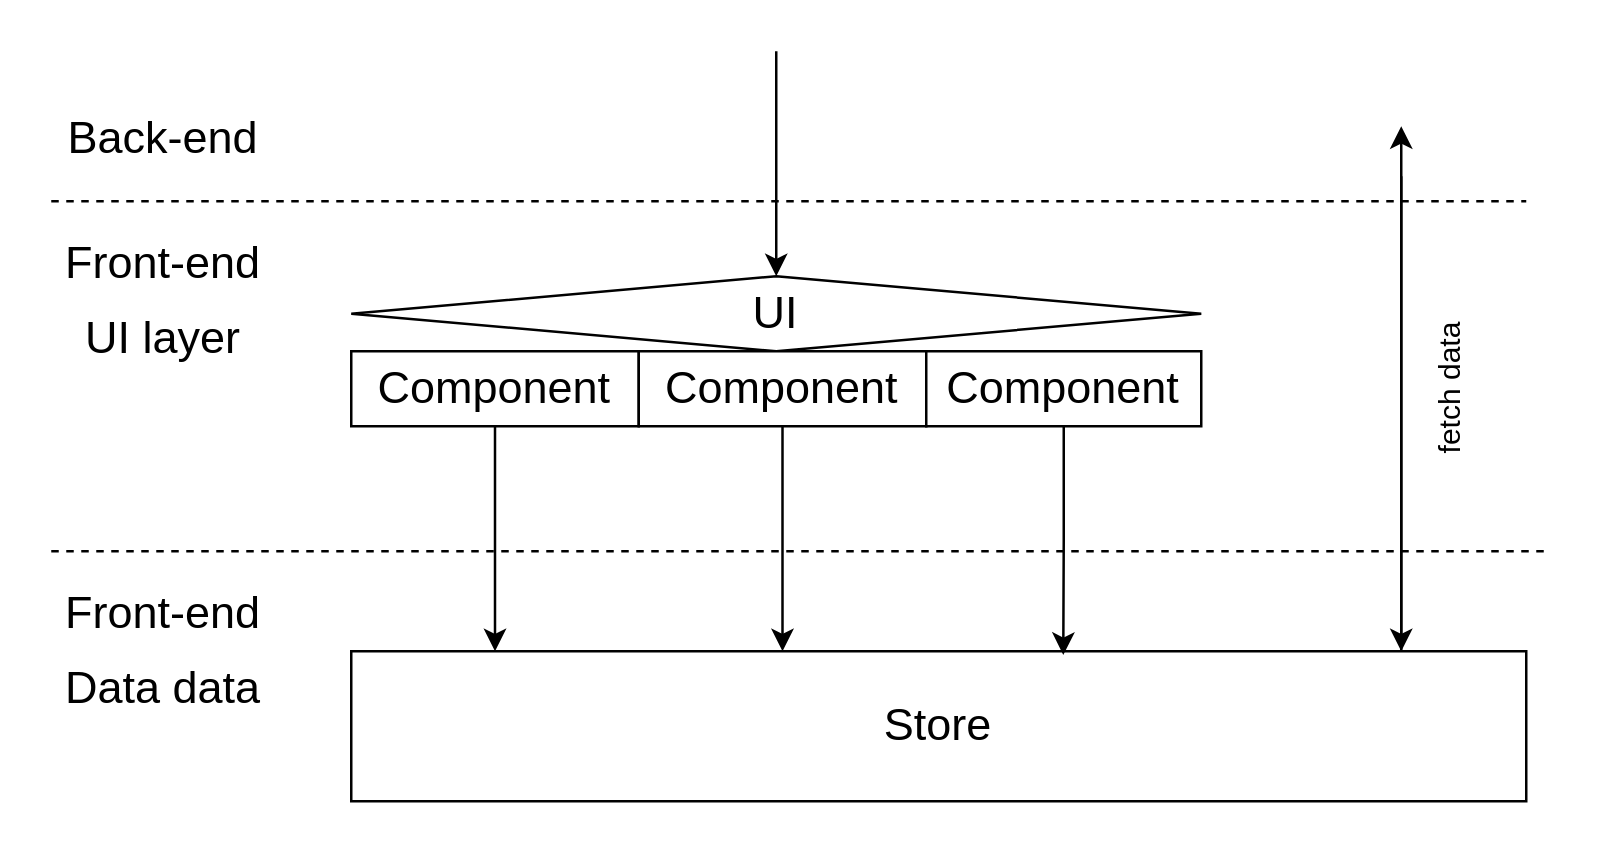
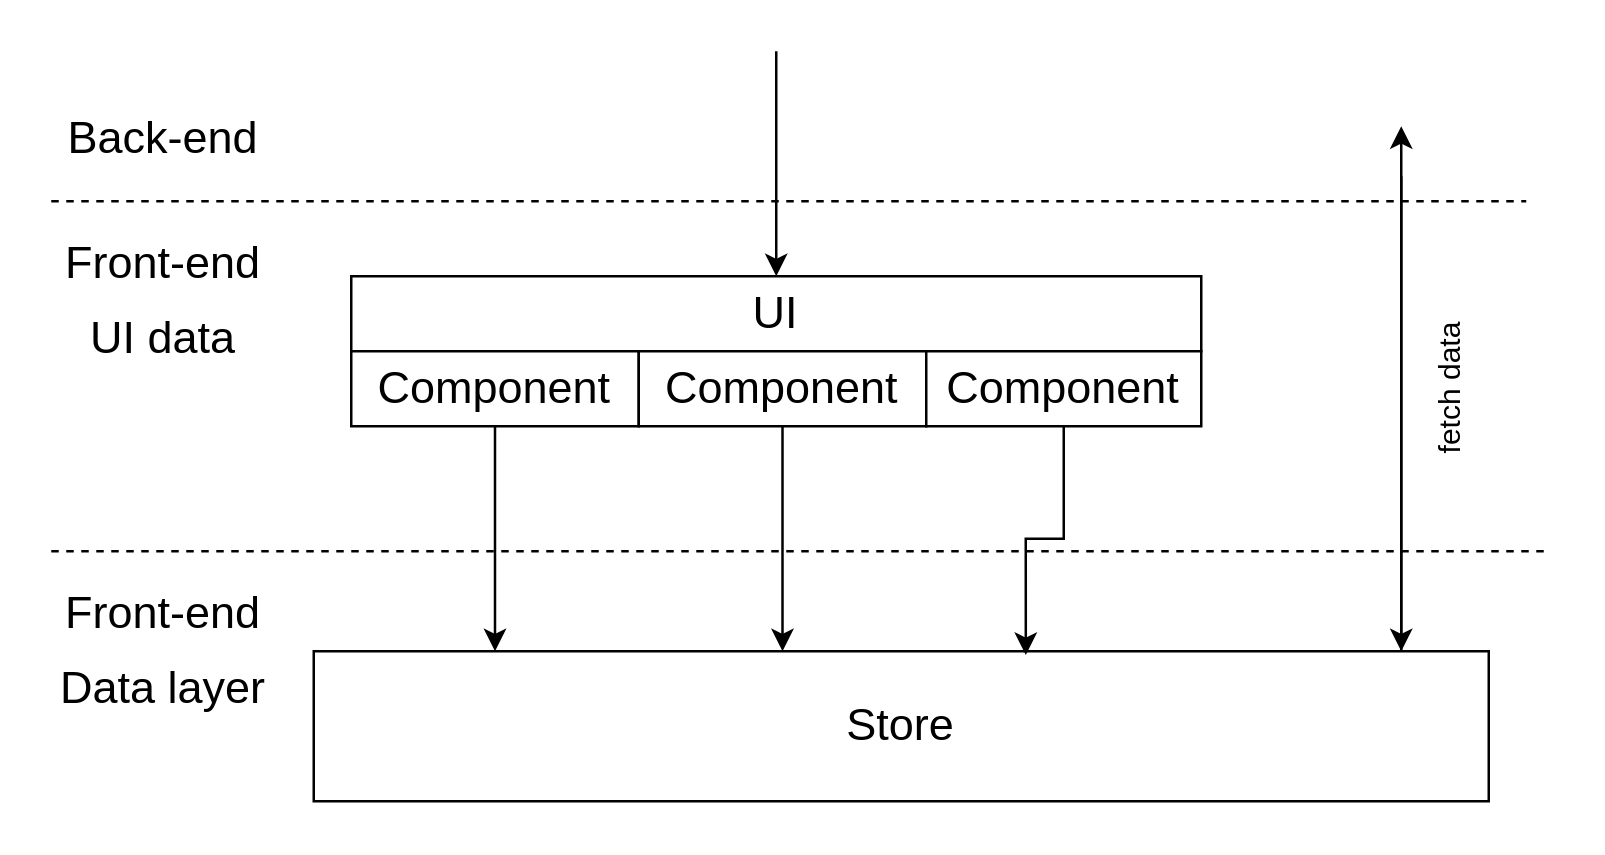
(776, 314) -> (776, 314)
(164, 339) -> (164, 339)
(164, 689) -> (164, 689)
(939, 726) -> (901, 726)
